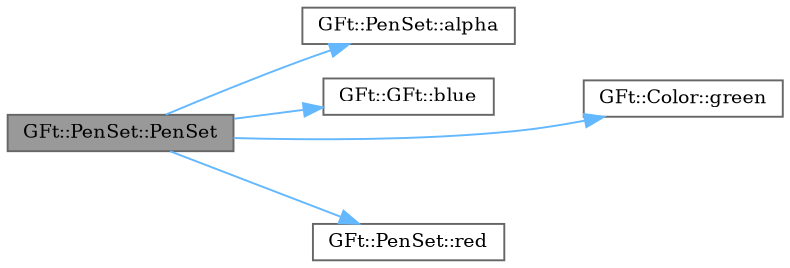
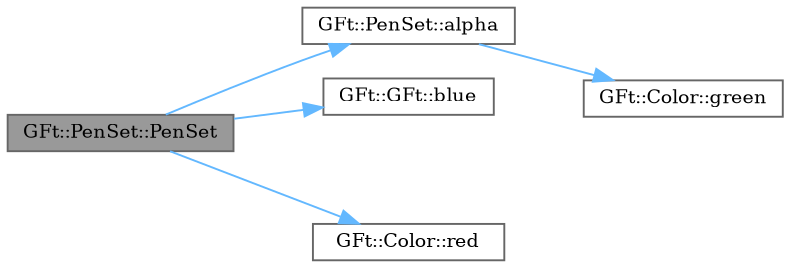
(410, 138) -> (536, 60)
(409, 242) -> (409, 242)
